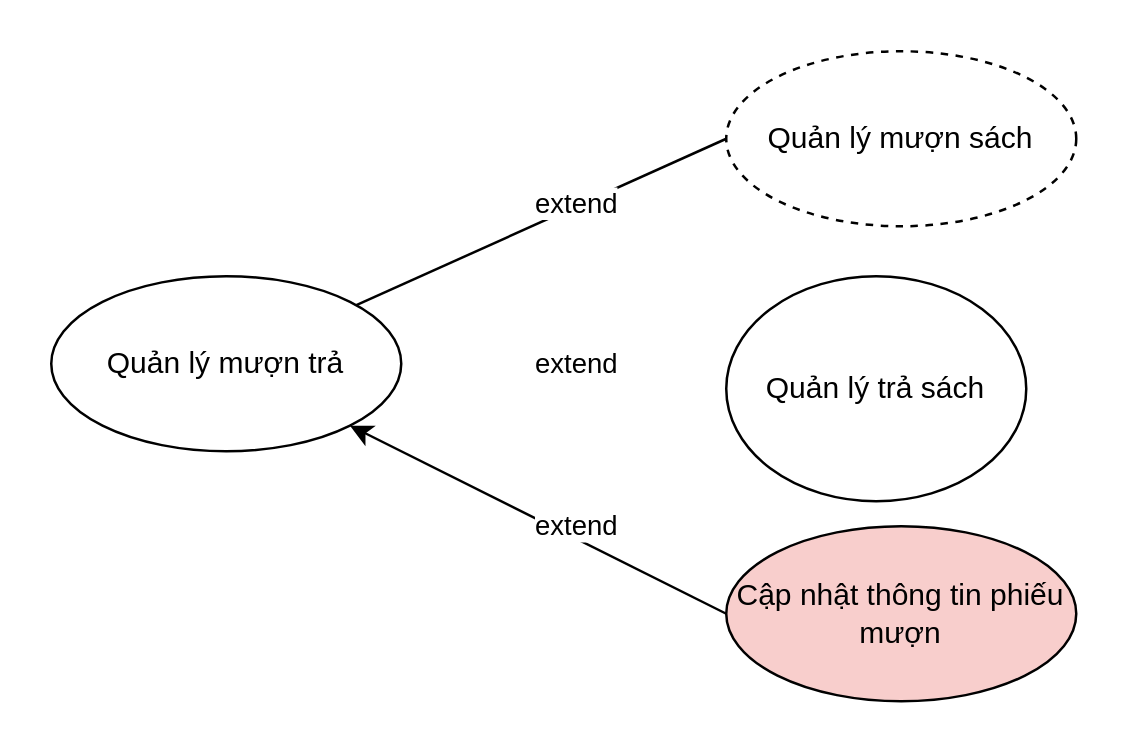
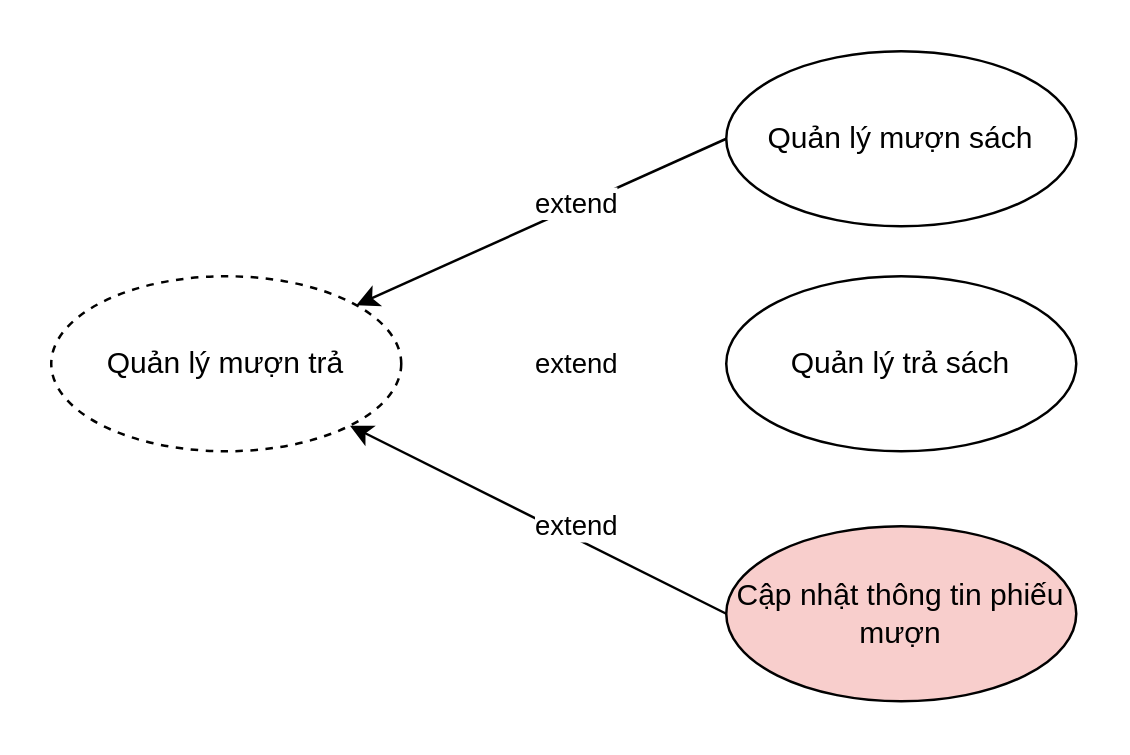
(901, 139) -> (901, 139)
(365, 301) -> (374, 297)
(226, 364) -> (226, 364)
(876, 389) -> (901, 364)
